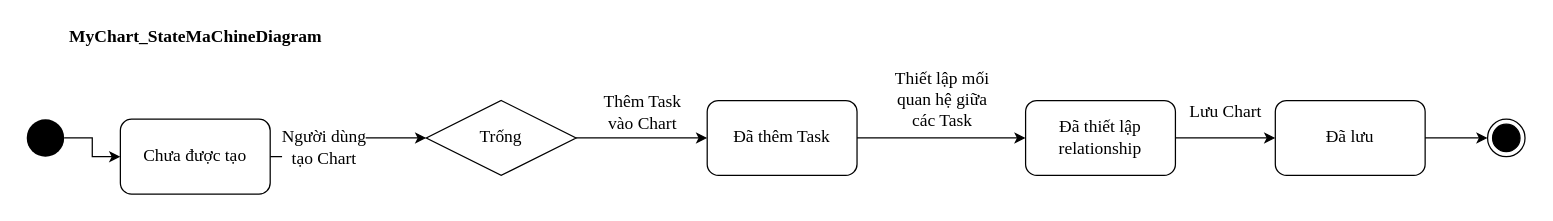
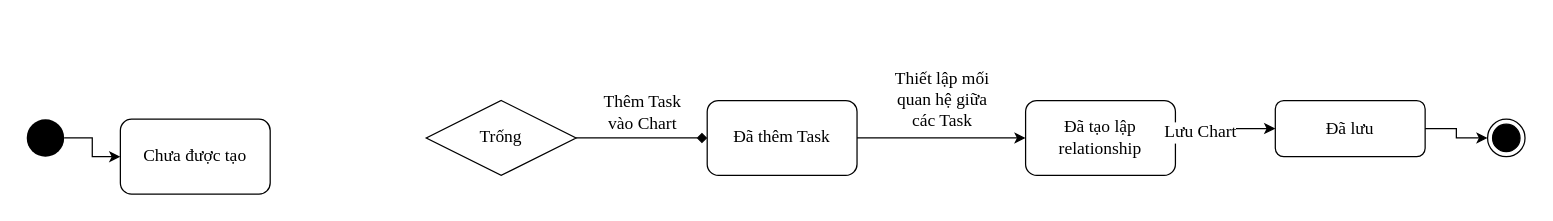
(194, 38) -> none
(697, 138) -> (696, 138)
(1101, 138) -> (1101, 138)
(1351, 138) -> (1351, 129)
(309, 157) -> none
